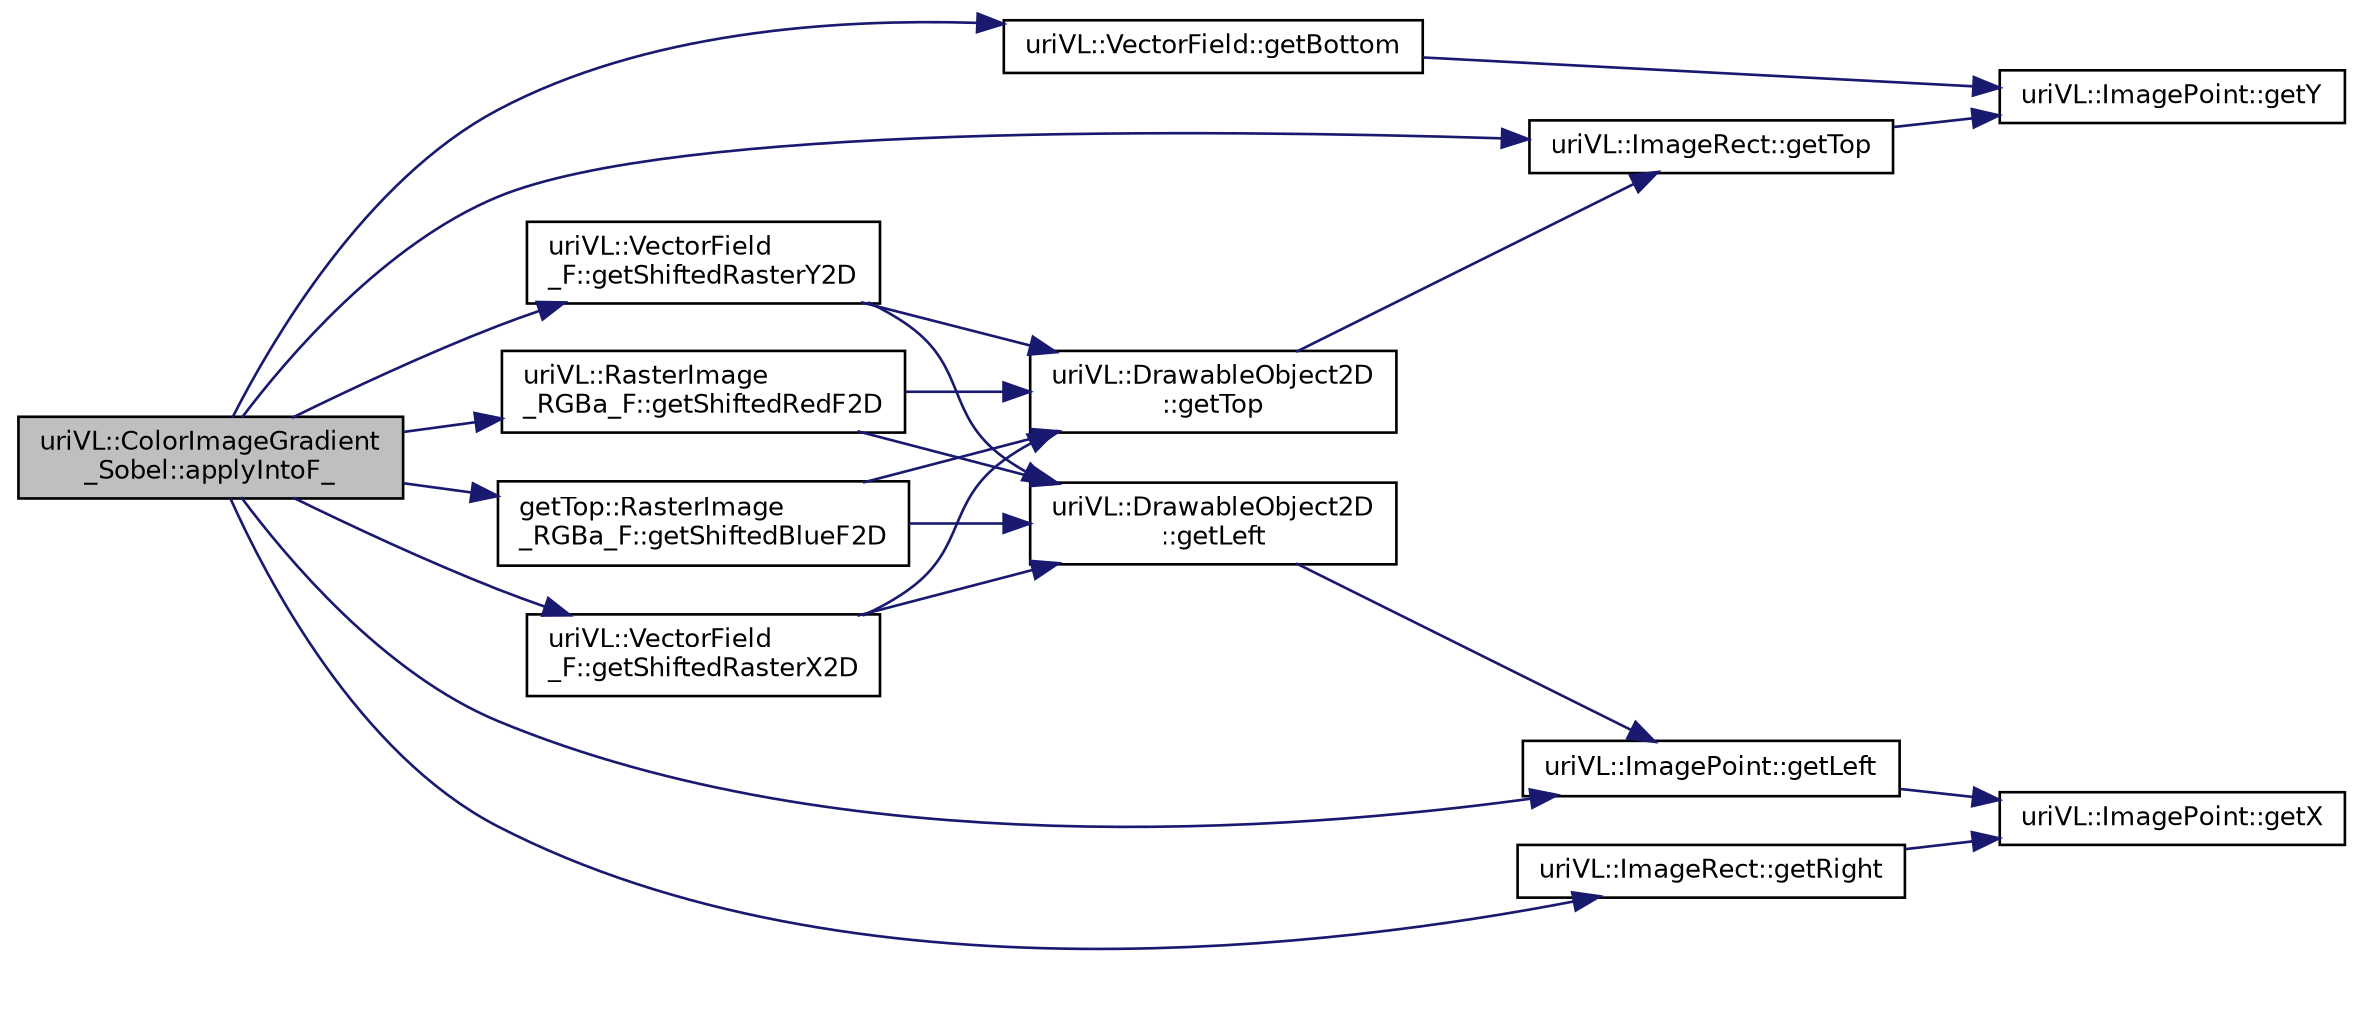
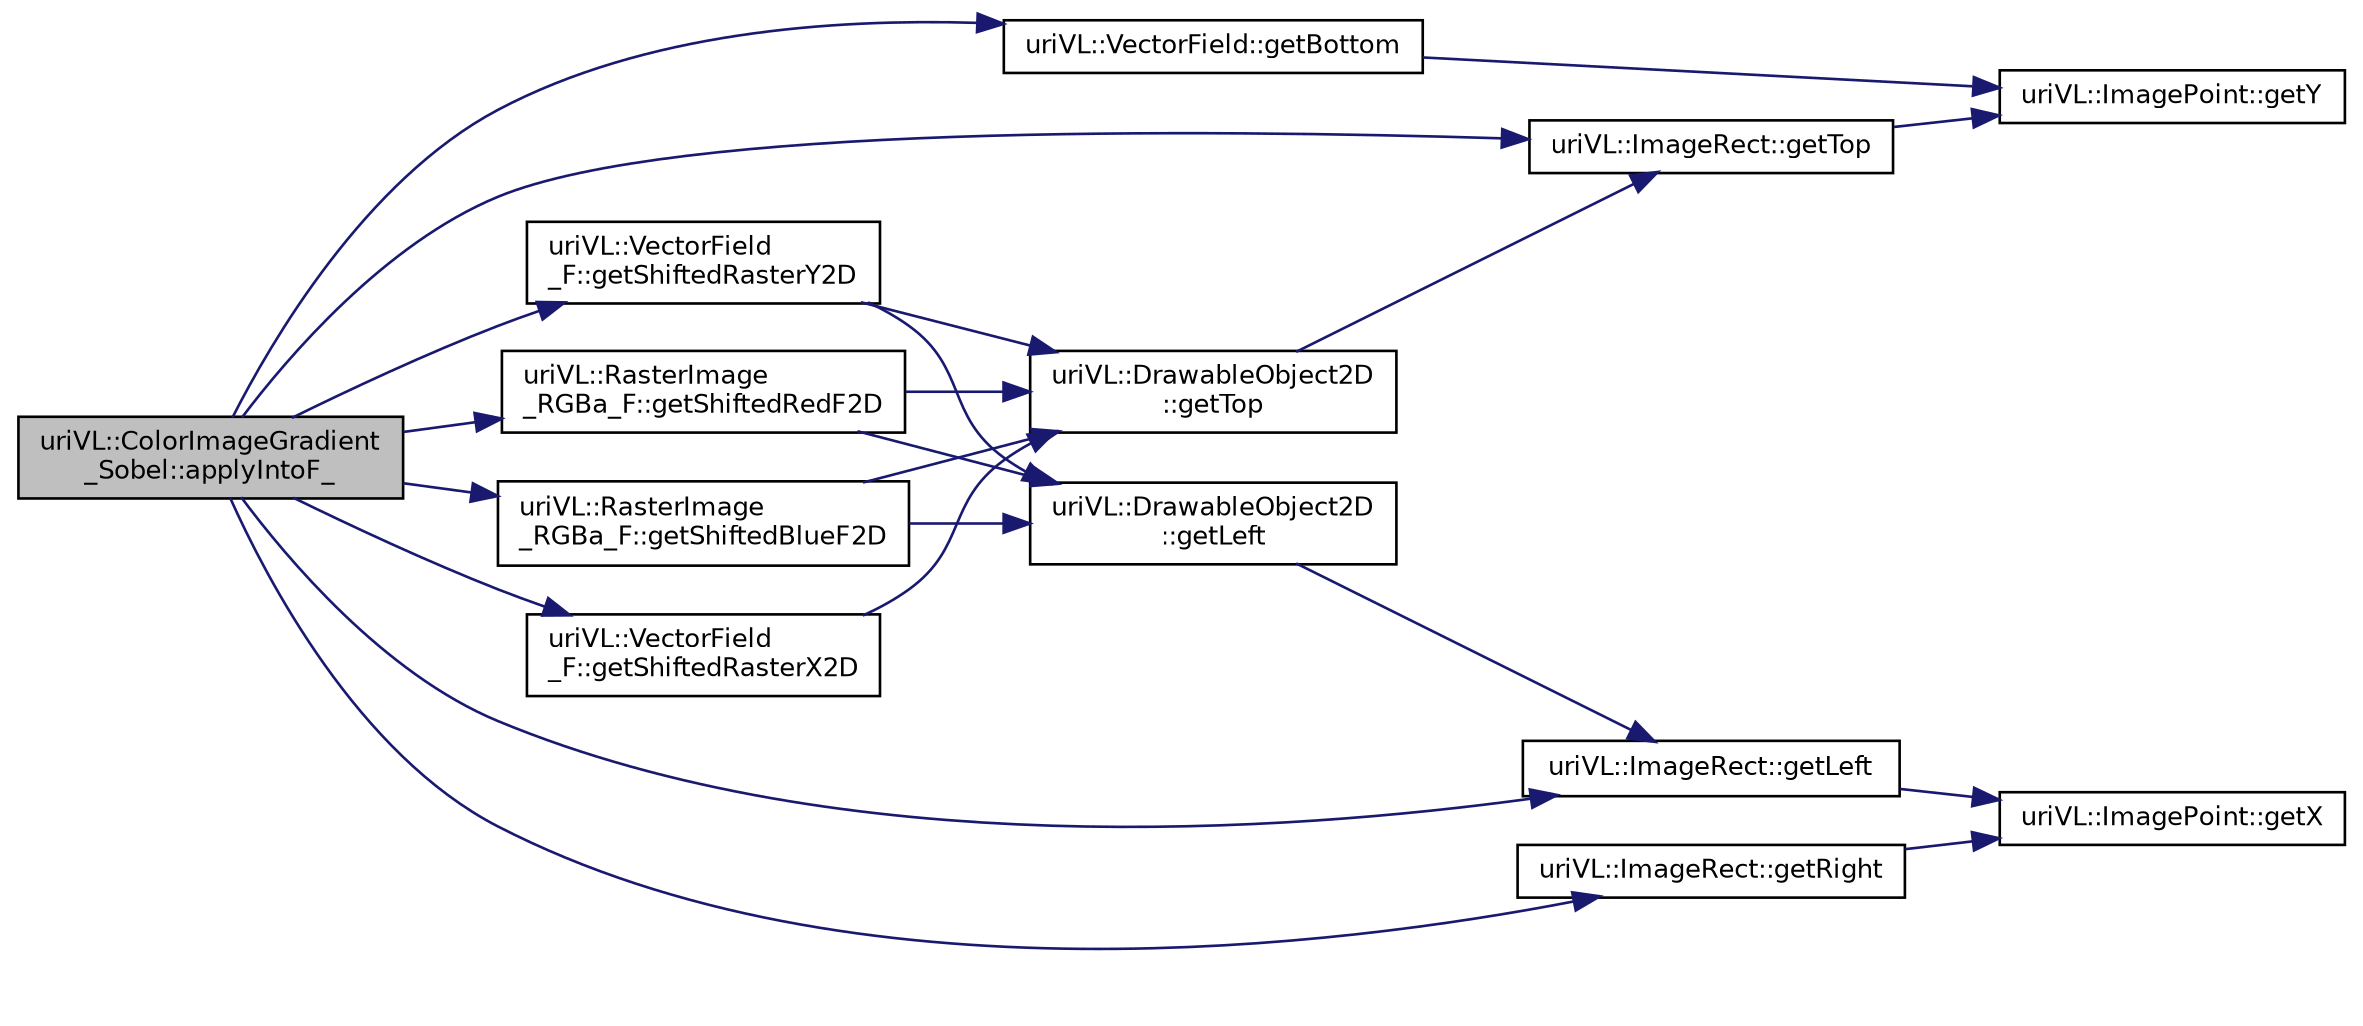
(703, 523) -> (703, 523)
(945, 593) -> none
(1711, 769) -> (1711, 769)
